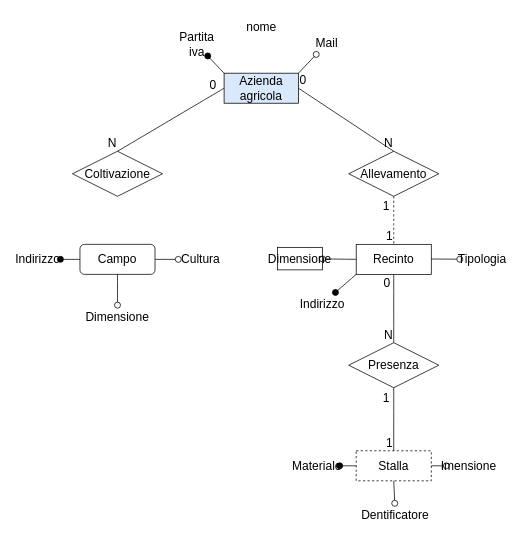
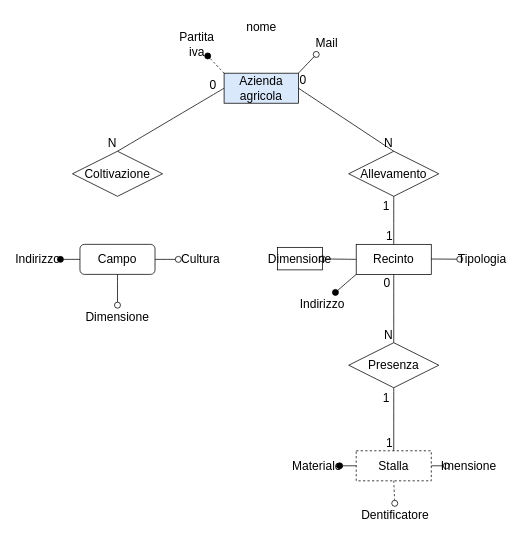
(218, 67) -> (218, 67)
(393, 220) -> (393, 220)
(394, 490) -> (394, 490)
